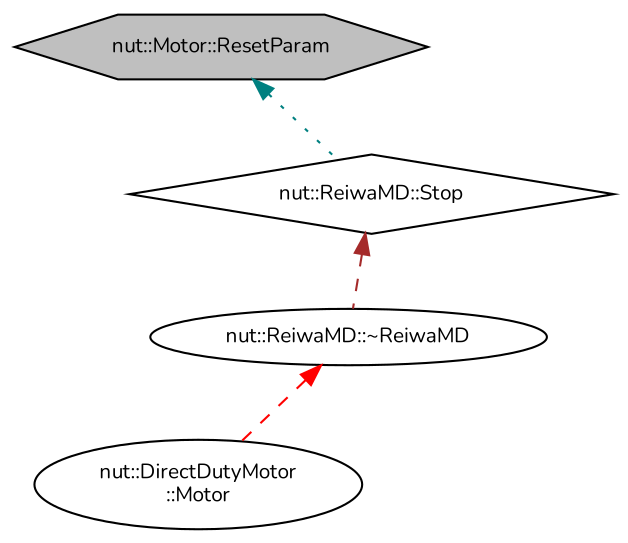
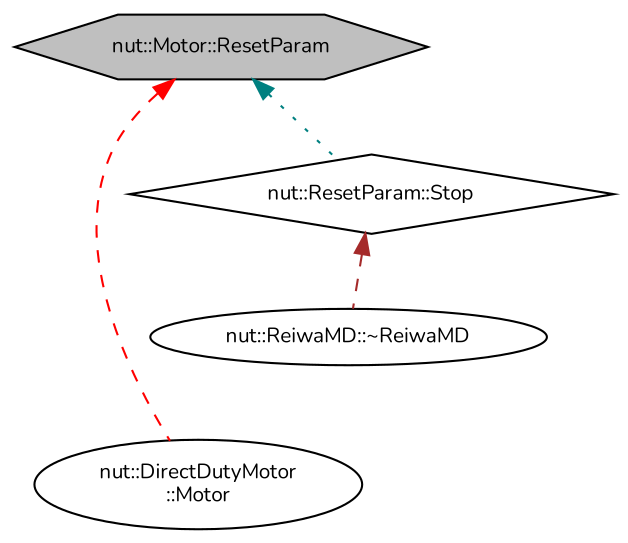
(372, 194) -> (372, 194)
(273, 411) -> (100, 265)
